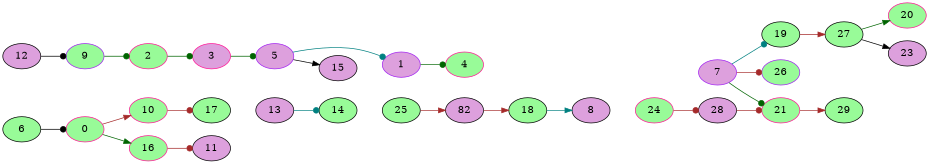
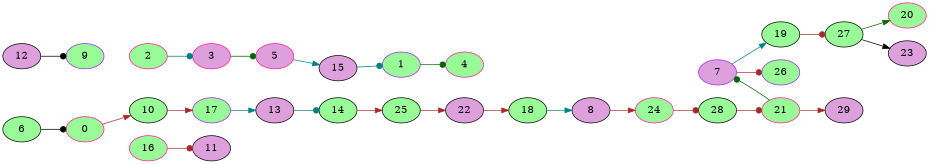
(810, 34) -> (810, 34)
(337, 48) -> (367, 67)
(747, 55) -> (747, 55)
(114, 56) -> none
(177, 56) -> (177, 56)
(275, 56) -> (275, 56)
(303, 62) -> (303, 62)
(401, 65) -> (401, 65)
(744, 93) -> (755, 90)
(148, 110) -> (148, 110)
(177, 110) -> (177, 110)
(212, 110) -> (212, 110)
none -> (240, 110)
none -> (366, 110)
(465, 110) -> (465, 110)
none -> (619, 110)
(718, 110) -> (718, 110)
(844, 110) -> (844, 110)
(113, 138) -> none
